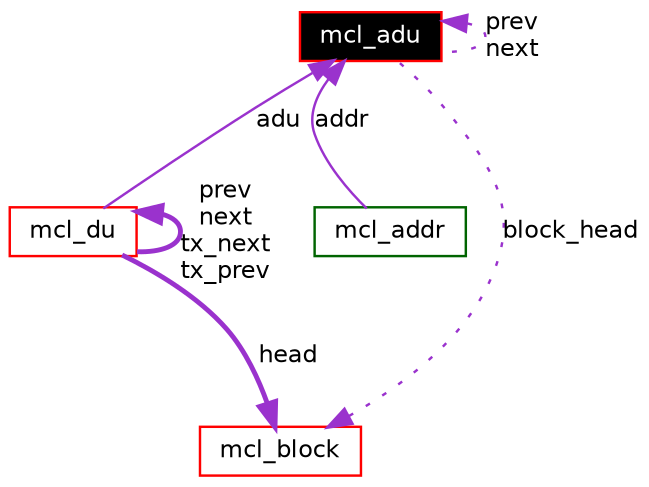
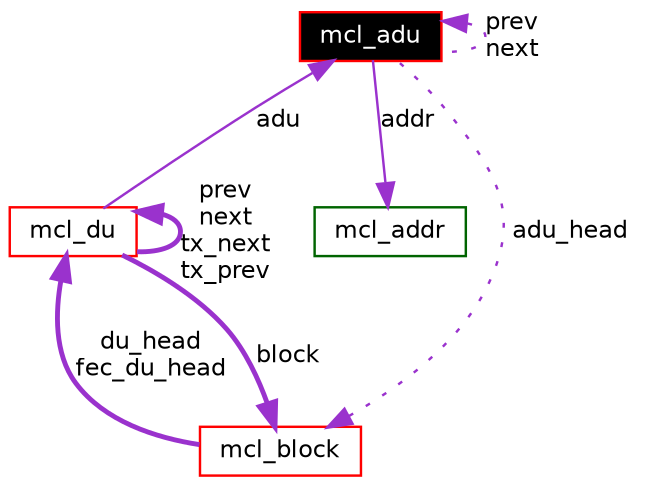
(321, 149) -> (379, 121)
(571, 232) -> (571, 232)
(289, 356) -> (289, 356)
none -> (87, 396)
